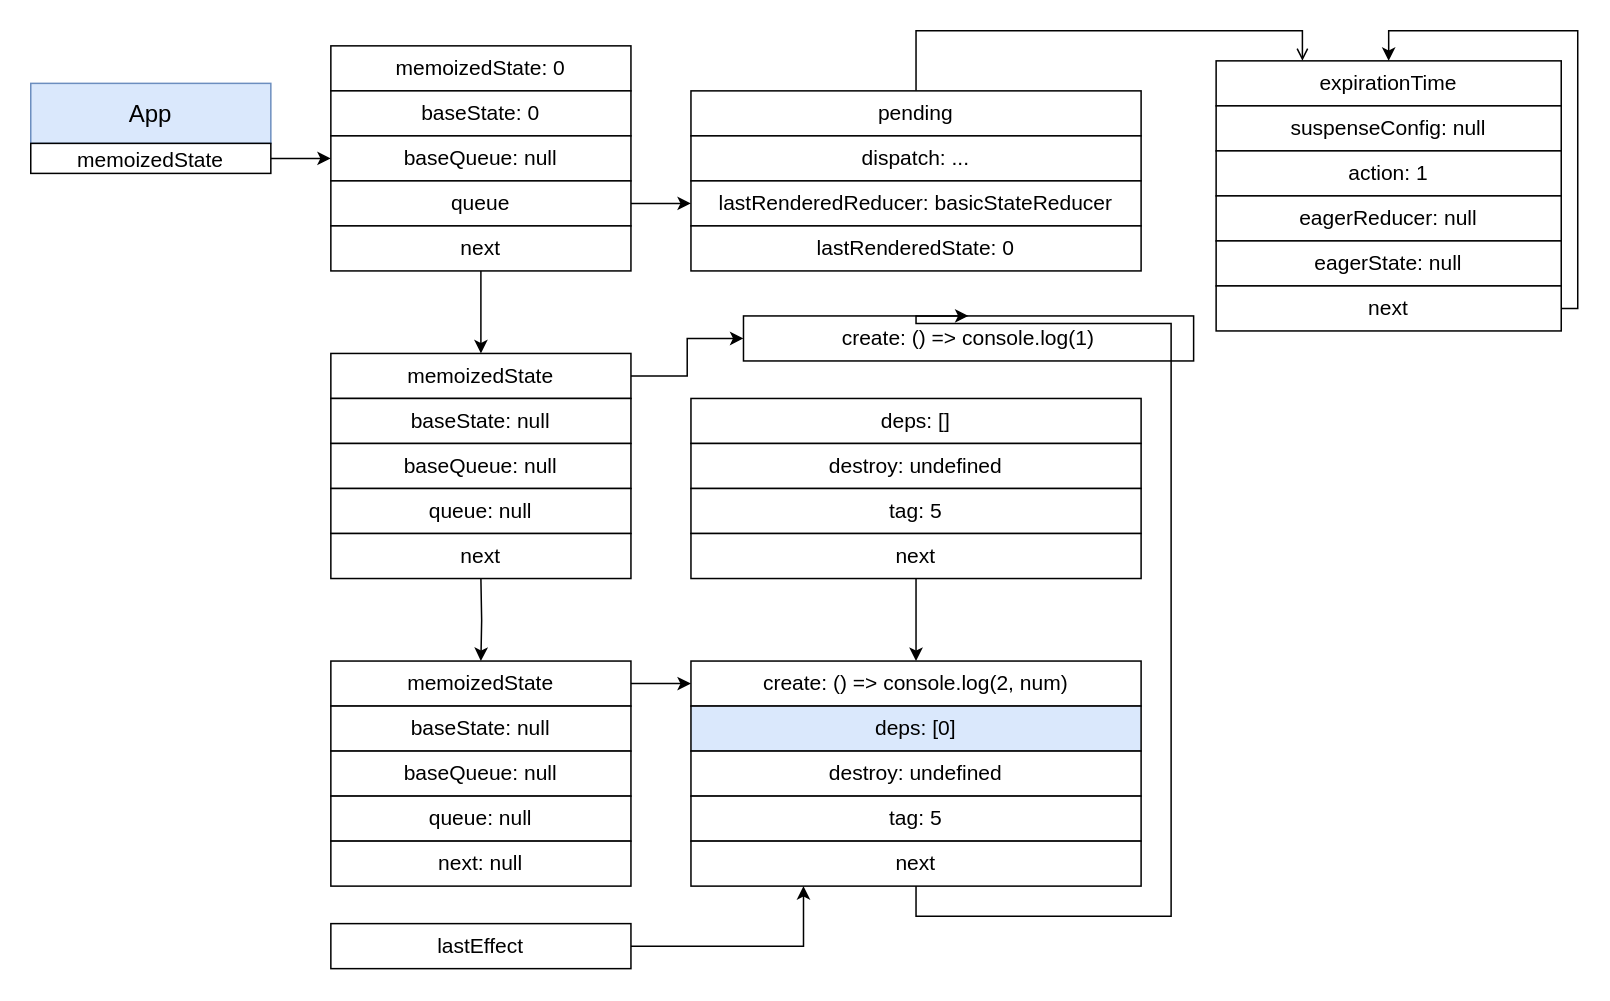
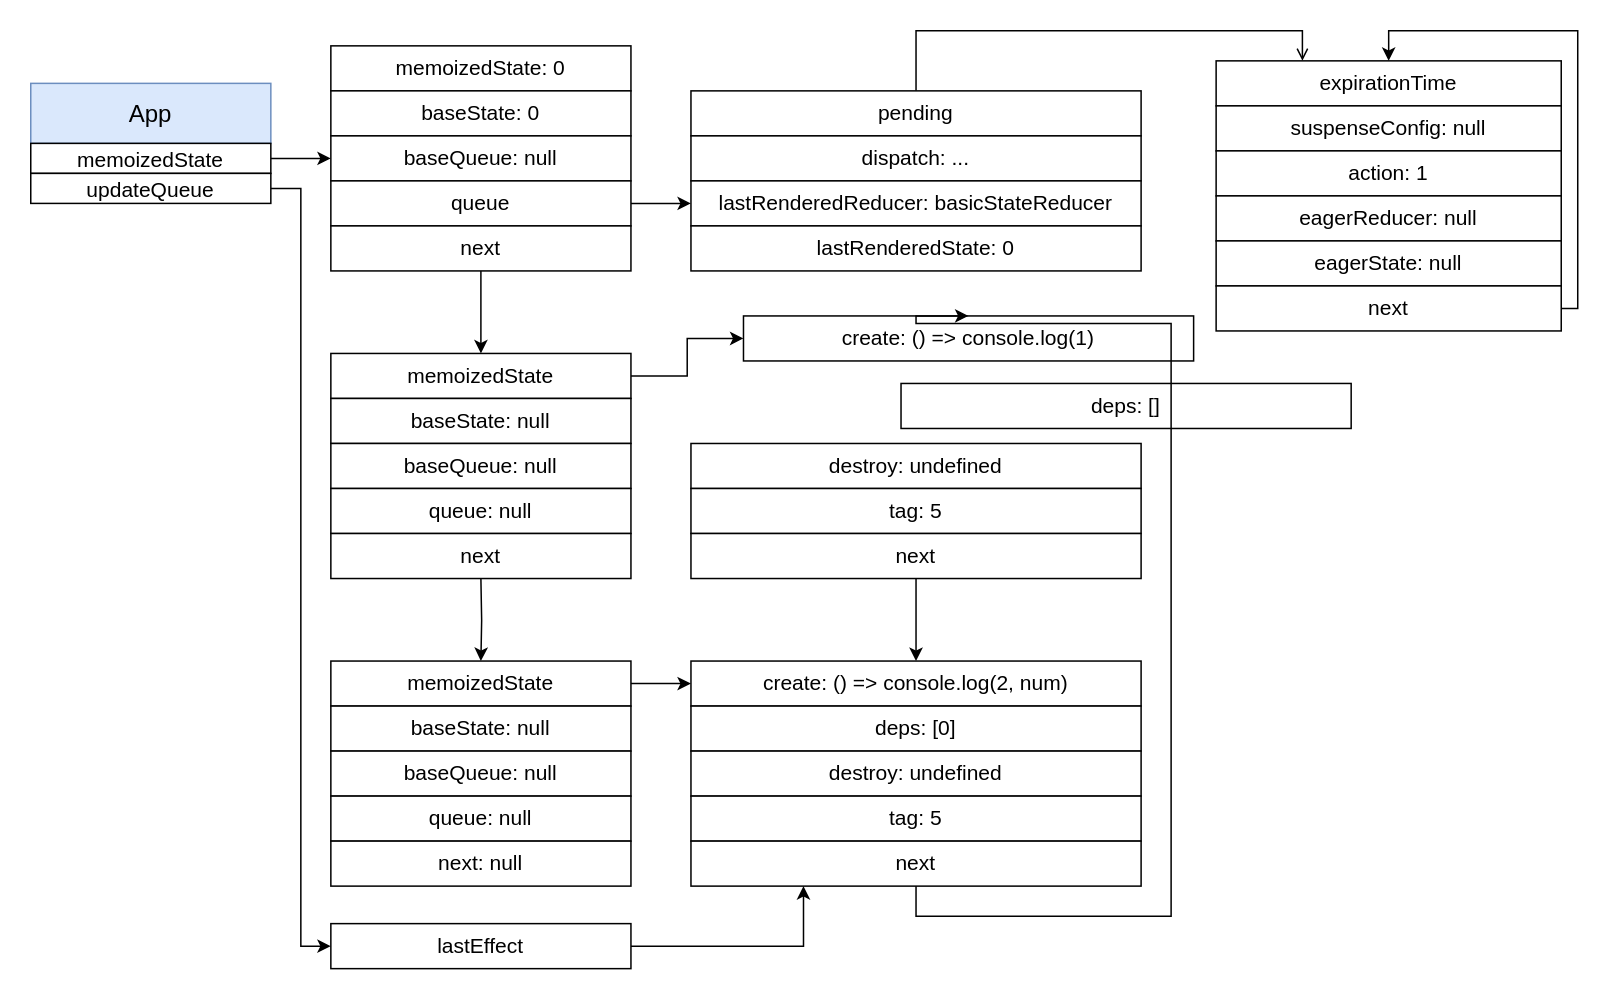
none -> (151, 188)
(916, 421) -> (1126, 406)
none -> (301, 561)
(916, 728) -> (916, 728)
